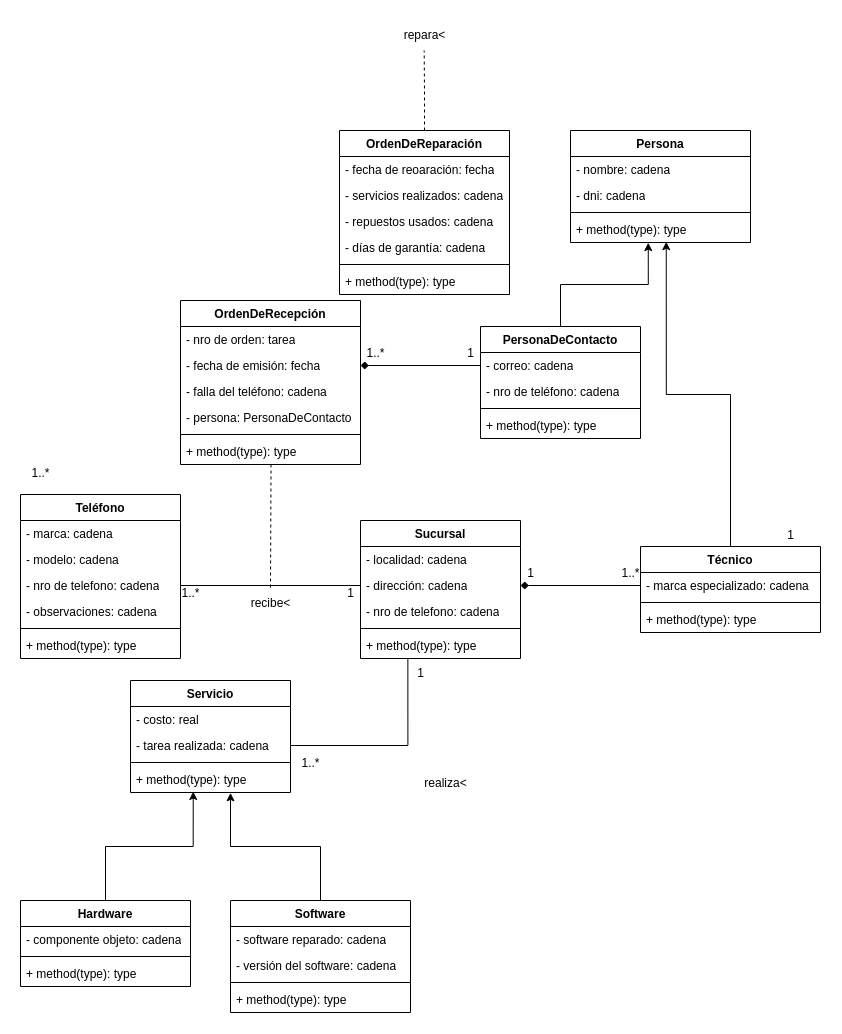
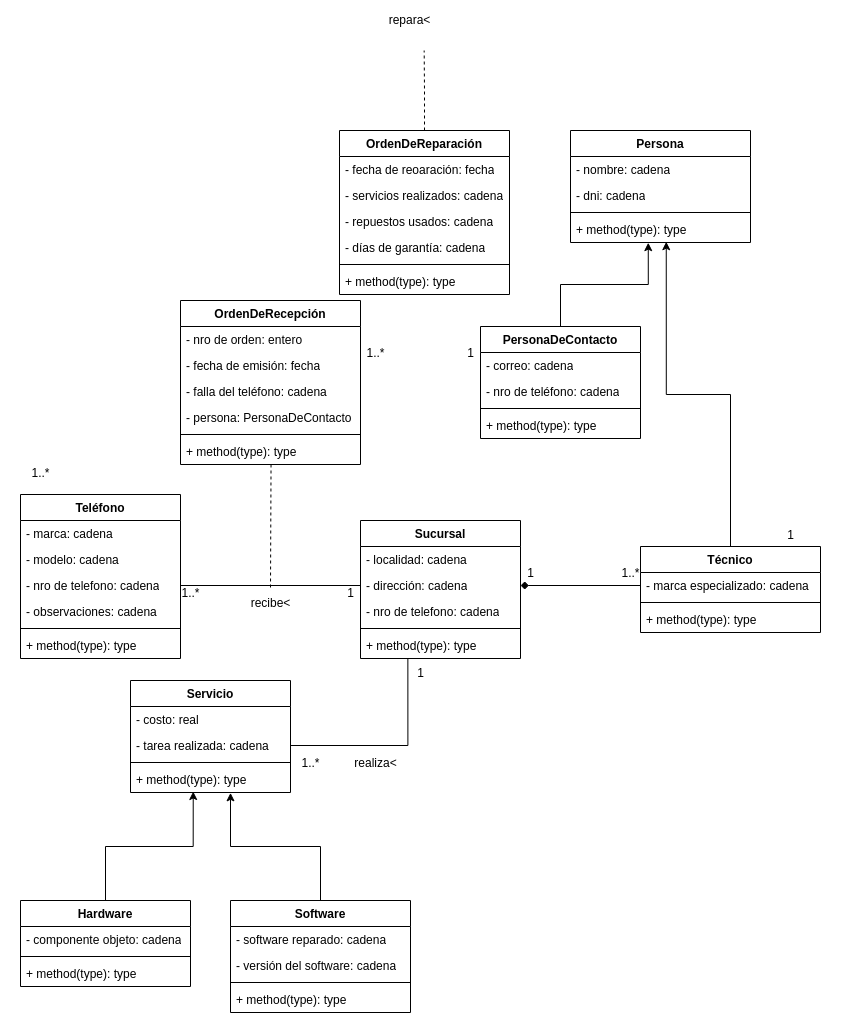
(425, 36) -> (410, 21)
(249, 341) -> (253, 341)
(423, 366) -> none
(446, 784) -> (376, 764)
